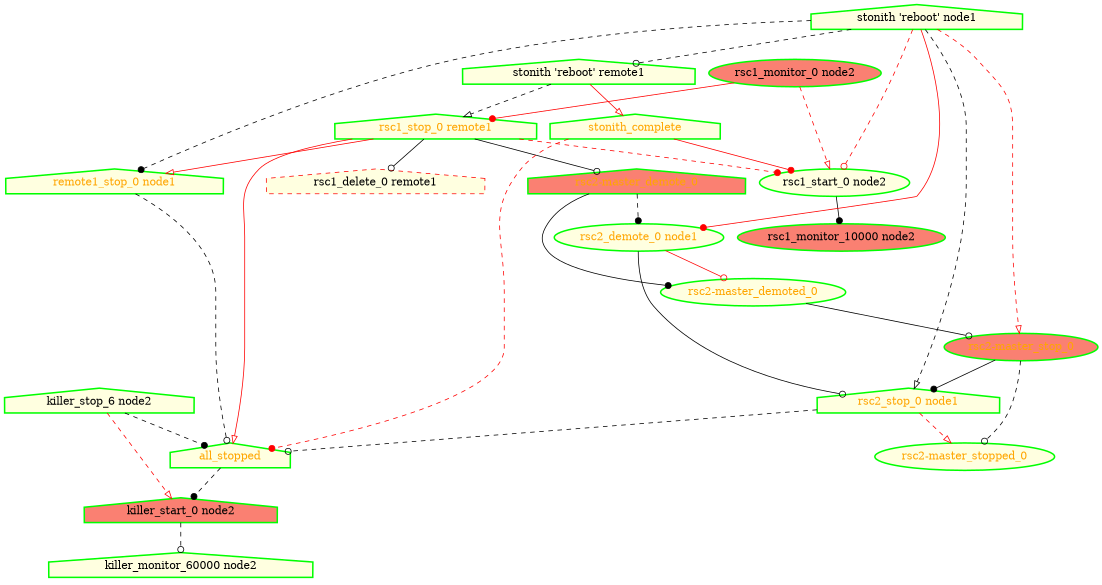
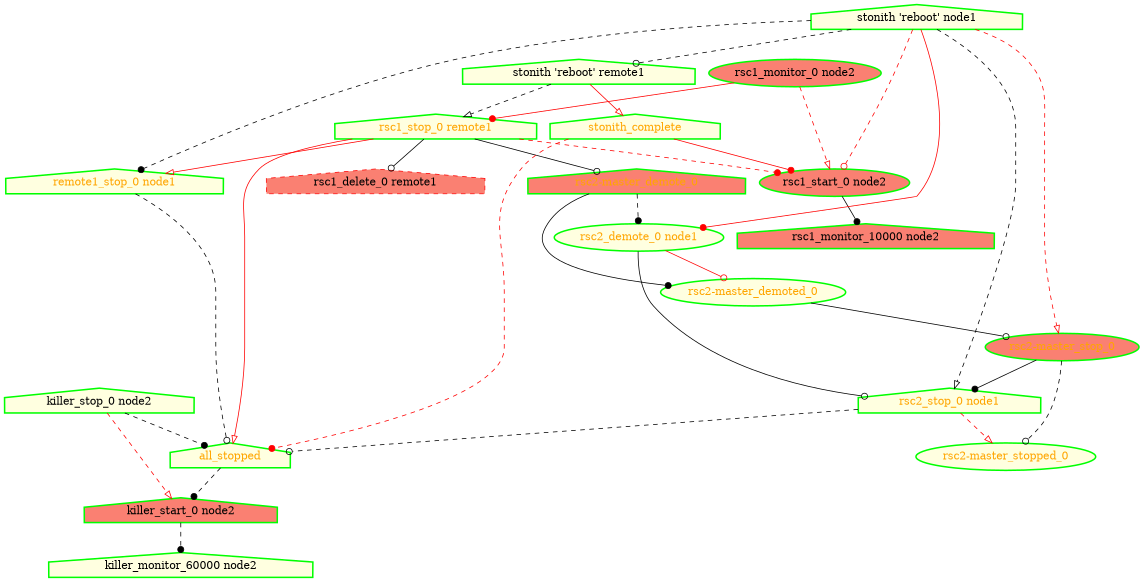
(376, 183) -> (376, 183)
(835, 183) -> (835, 183)
(841, 237) -> (866, 237)
(99, 402) -> (99, 402)
(181, 535) -> (181, 535)
